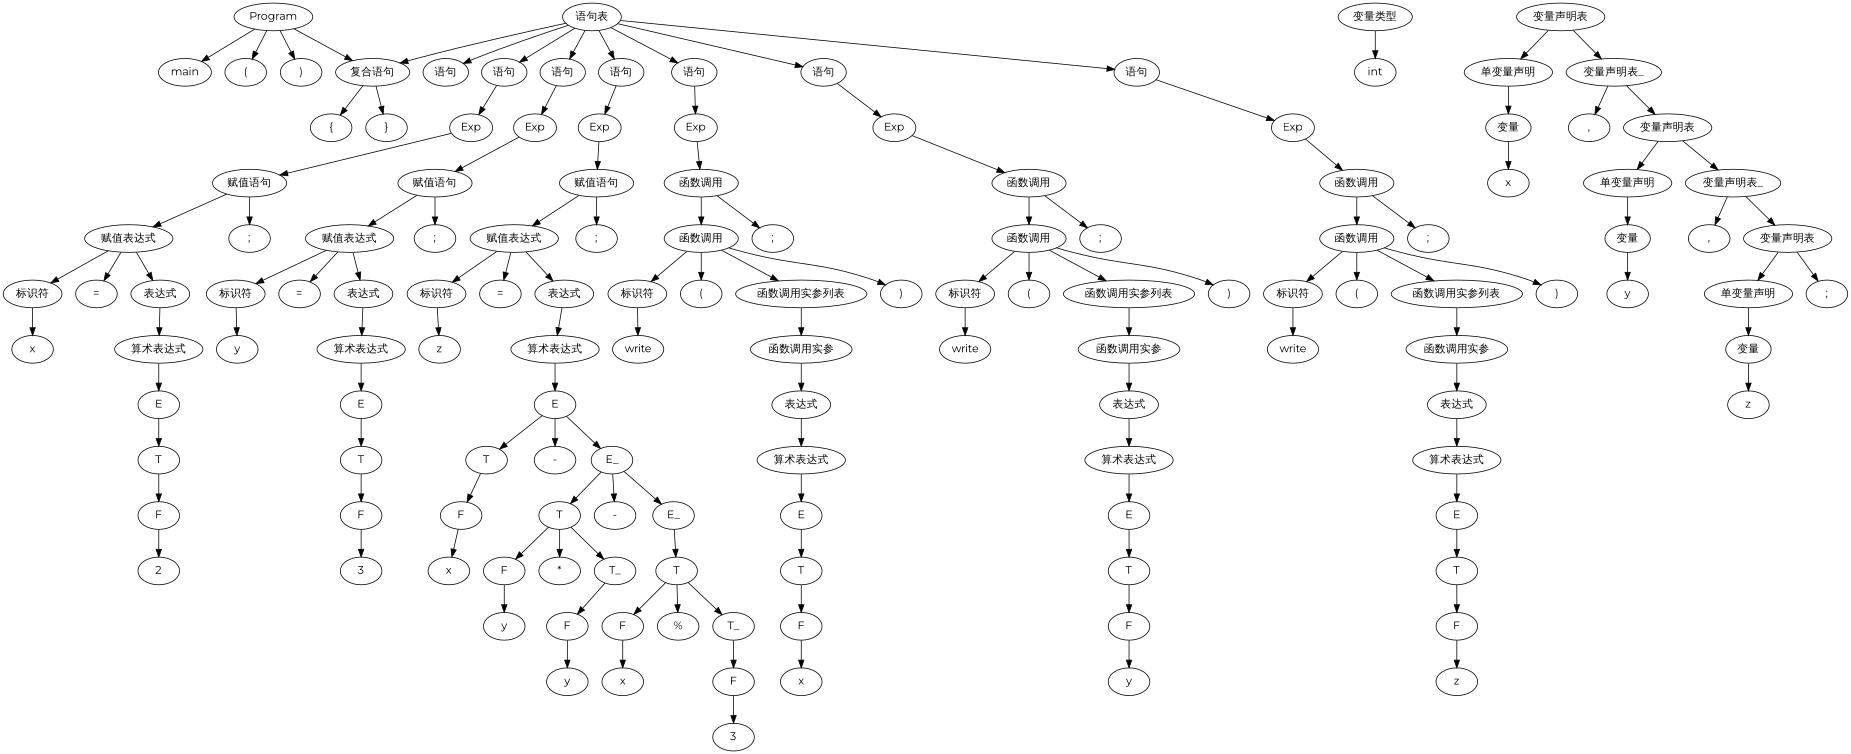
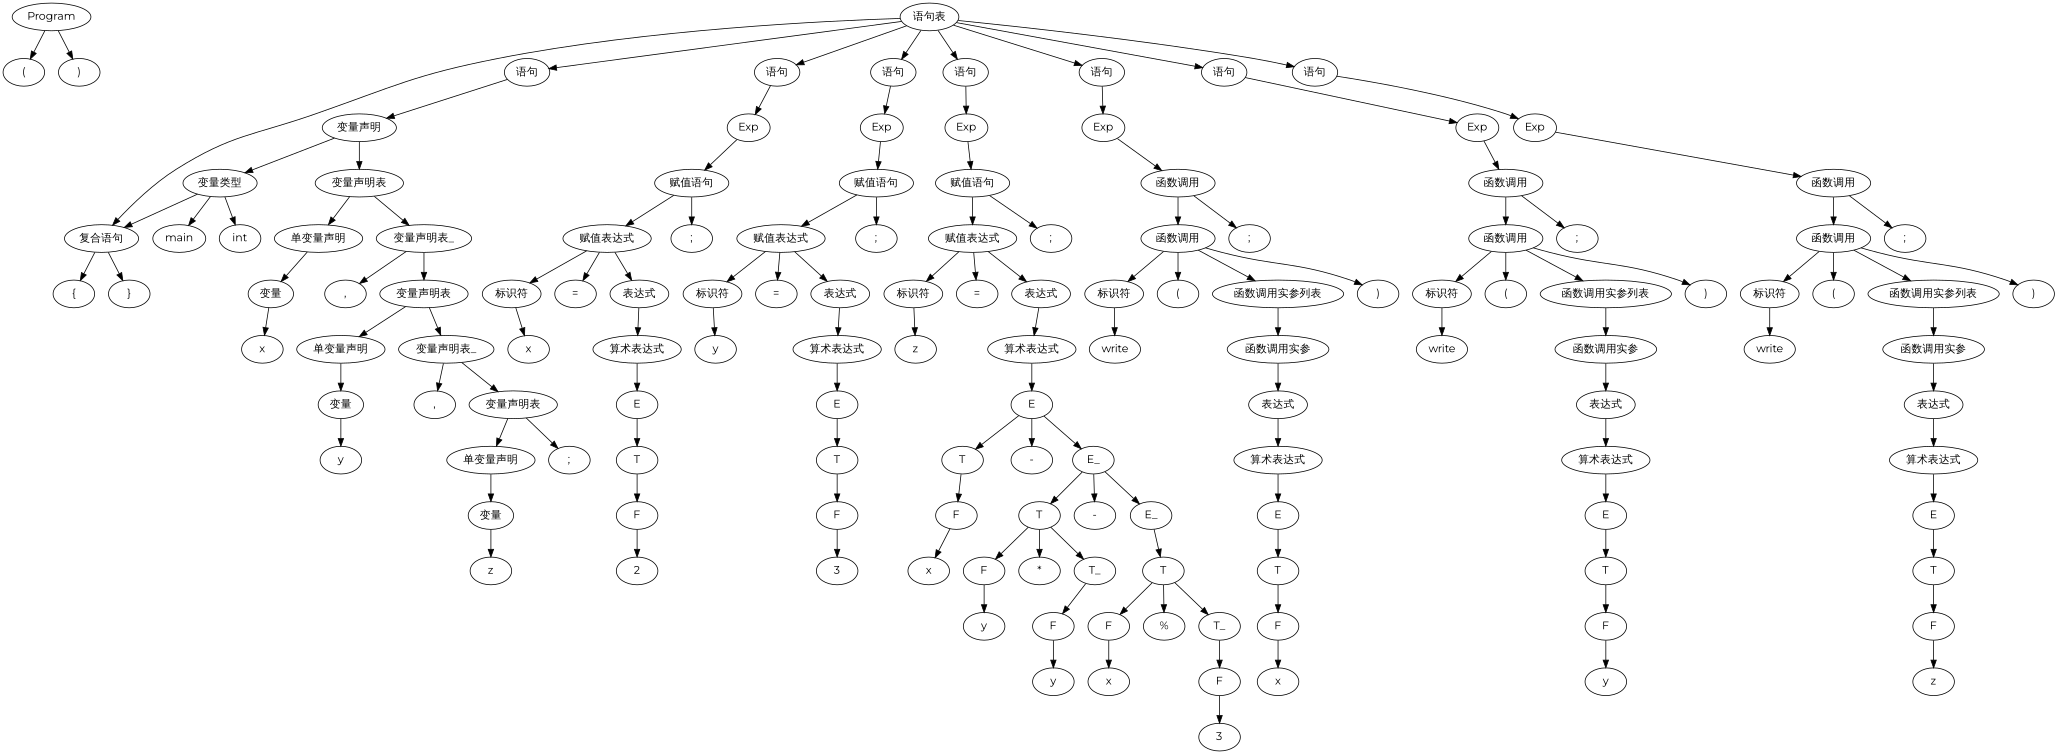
(231, 43) -> (202, 208)
(320, 43) -> (164, 209)
none -> (359, 128)
